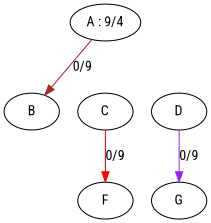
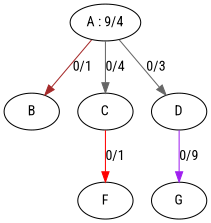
none -> (105, 62)
none -> (139, 64)
(82, 67) -> (82, 67)
(115, 156) -> (115, 156)
